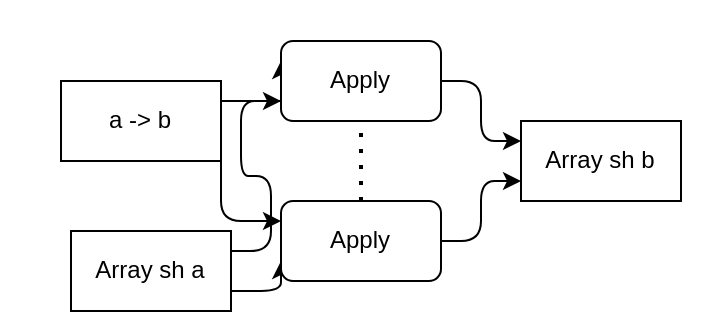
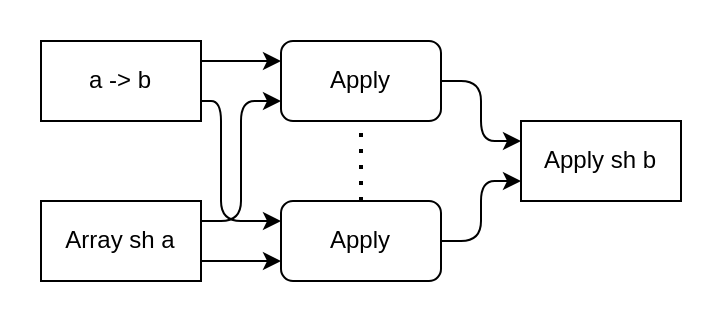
(141, 121) -> (121, 81)
(601, 161) -> (601, 161)
(151, 271) -> (121, 241)
